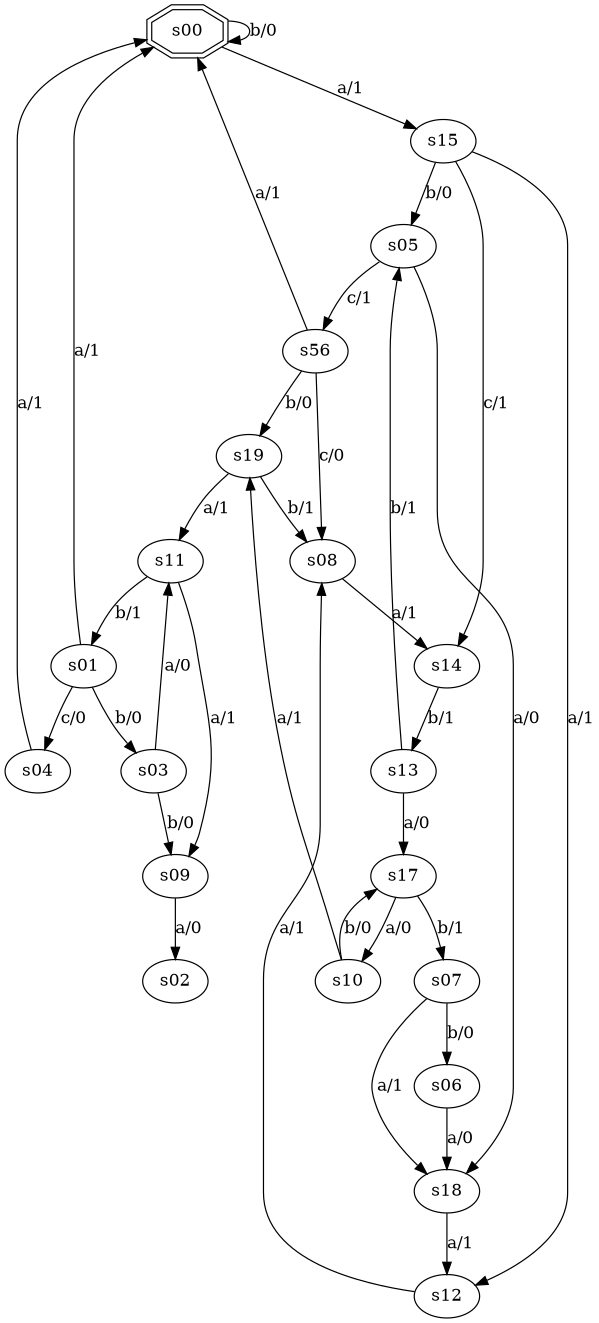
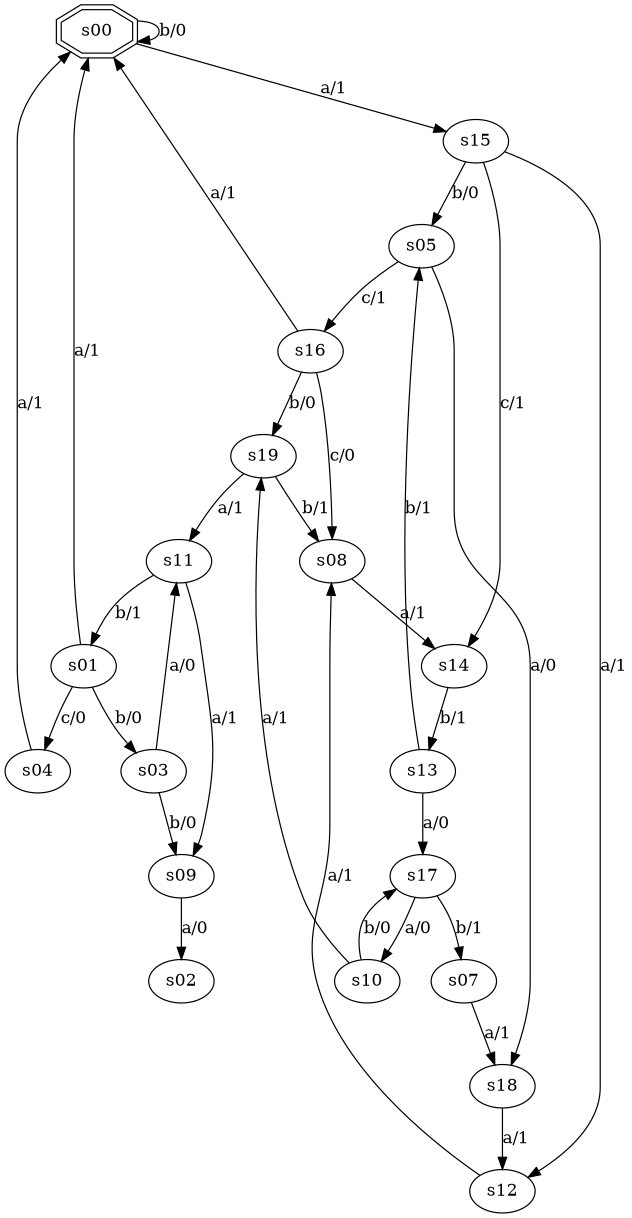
(315, 351) -> (311, 351)
(447, 1086) -> none
